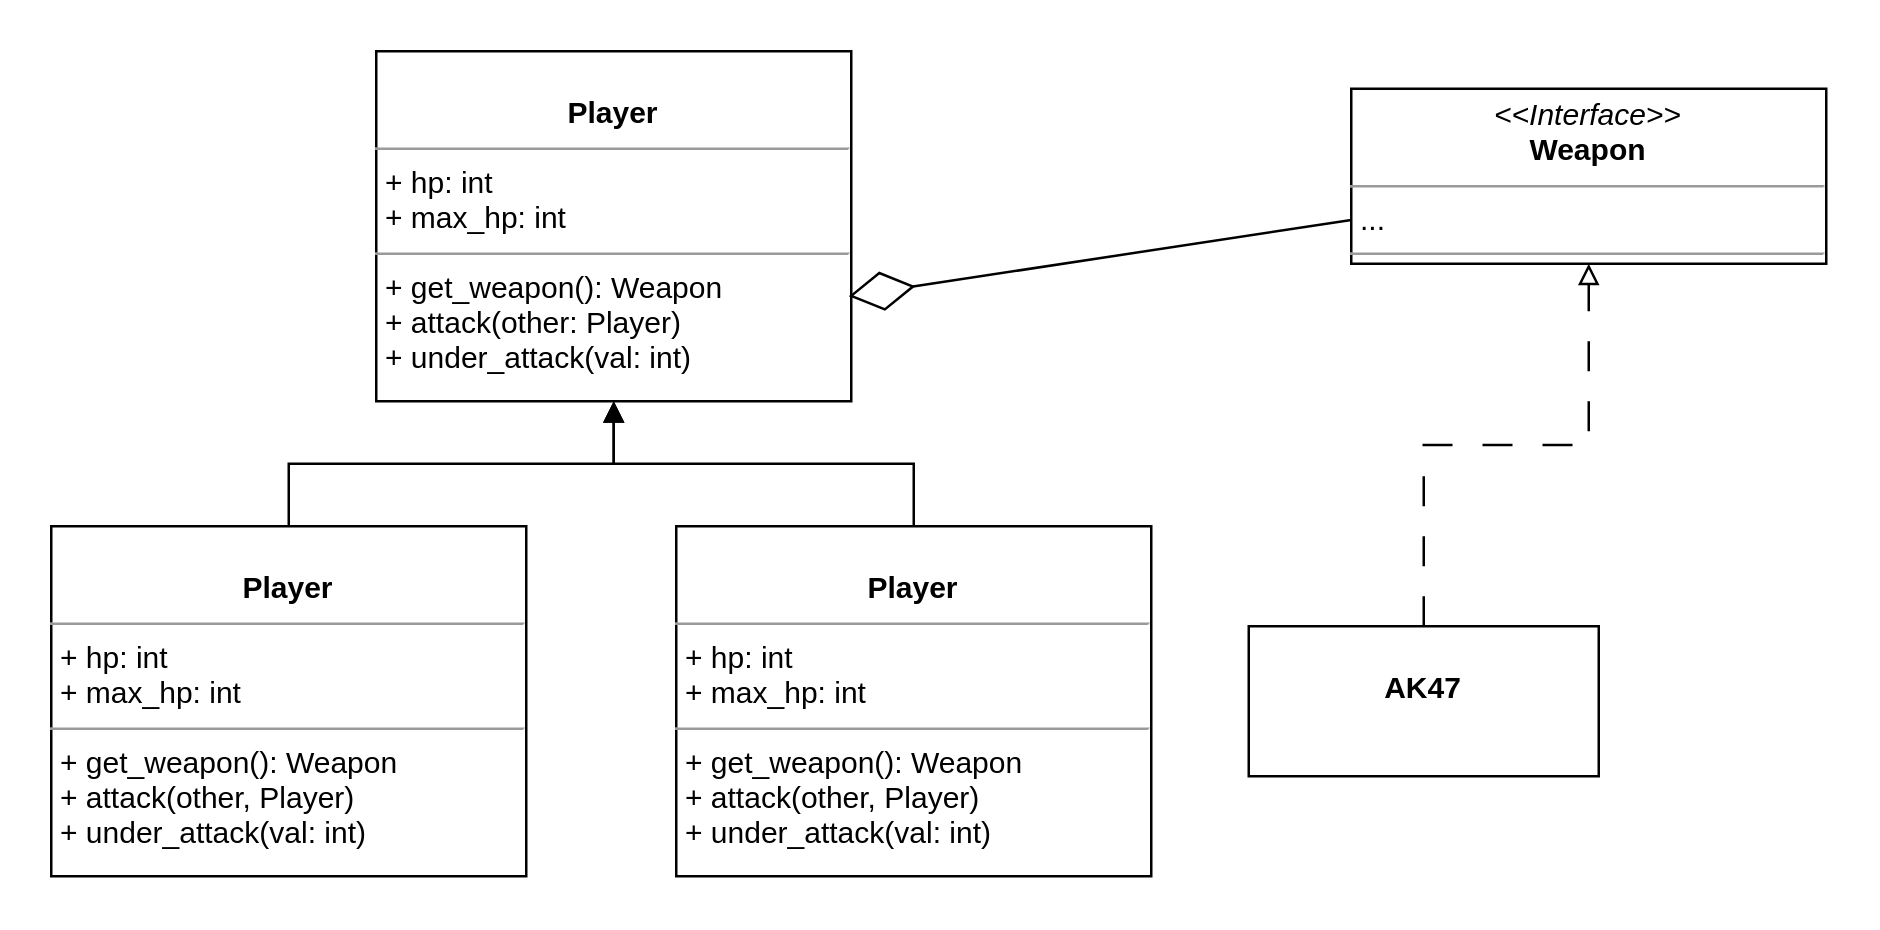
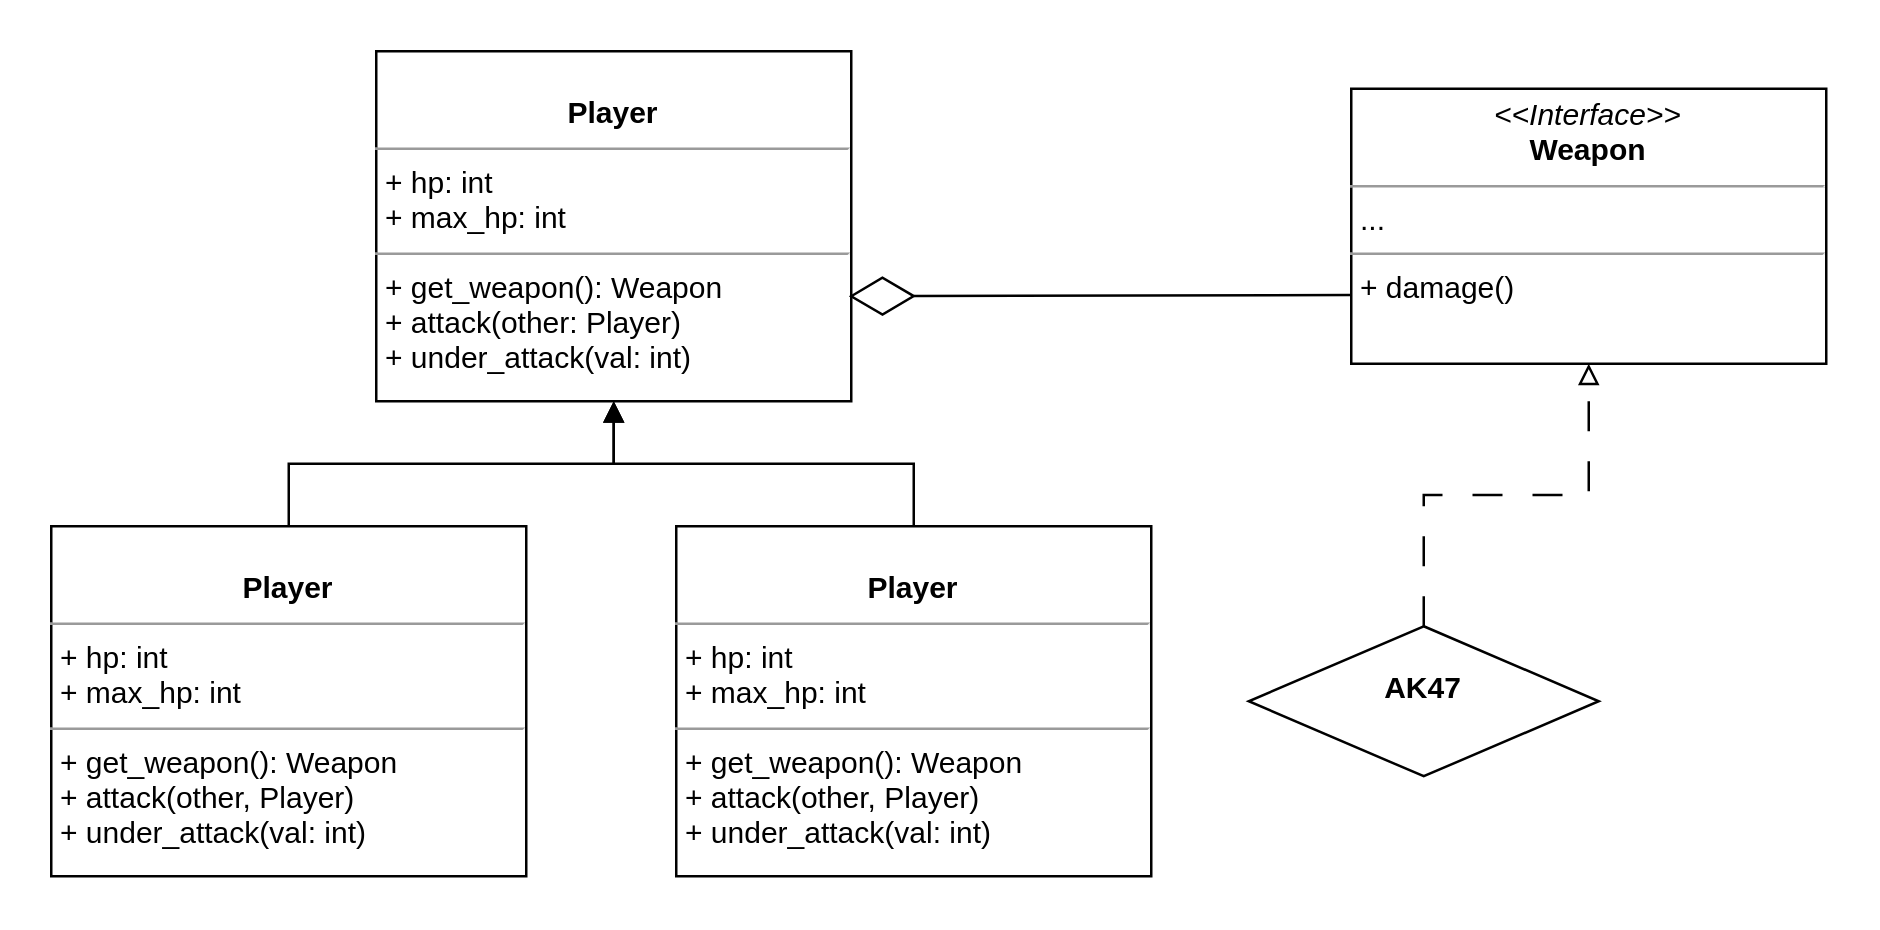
(1589, 176) -> (1589, 226)
(1424, 701) -> (1424, 701)
